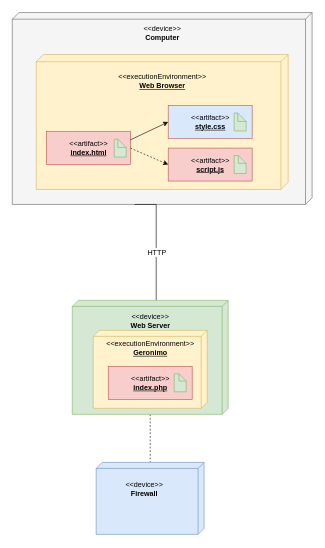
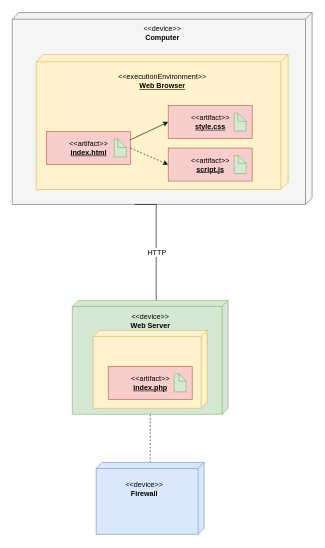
(210, 122) -> (210, 122)
(150, 348) -> none
